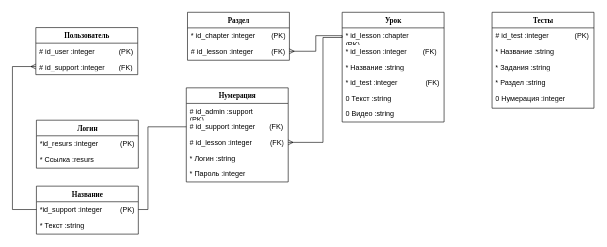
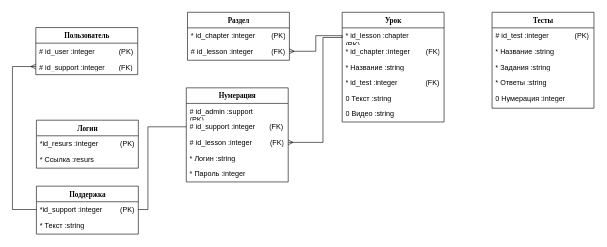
(394, 56) -> (394, 56)
(525, 83) -> (525, 83)
(88, 195) -> (88, 195)
